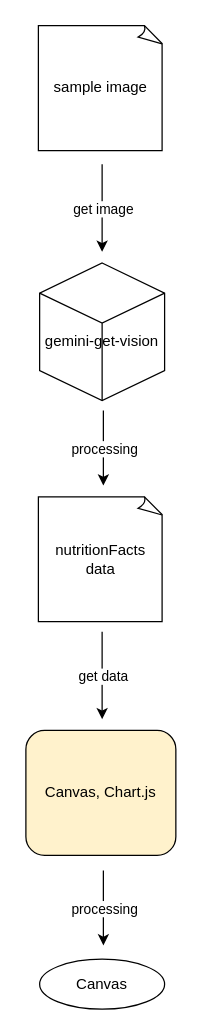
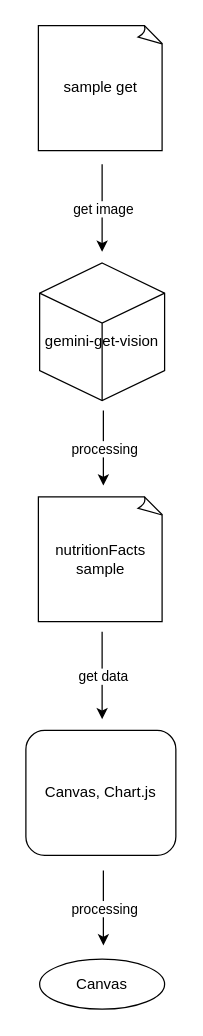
(101, 88) -> (101, 88)
(101, 559) -> (101, 559)
(101, 793) -> (101, 793)
